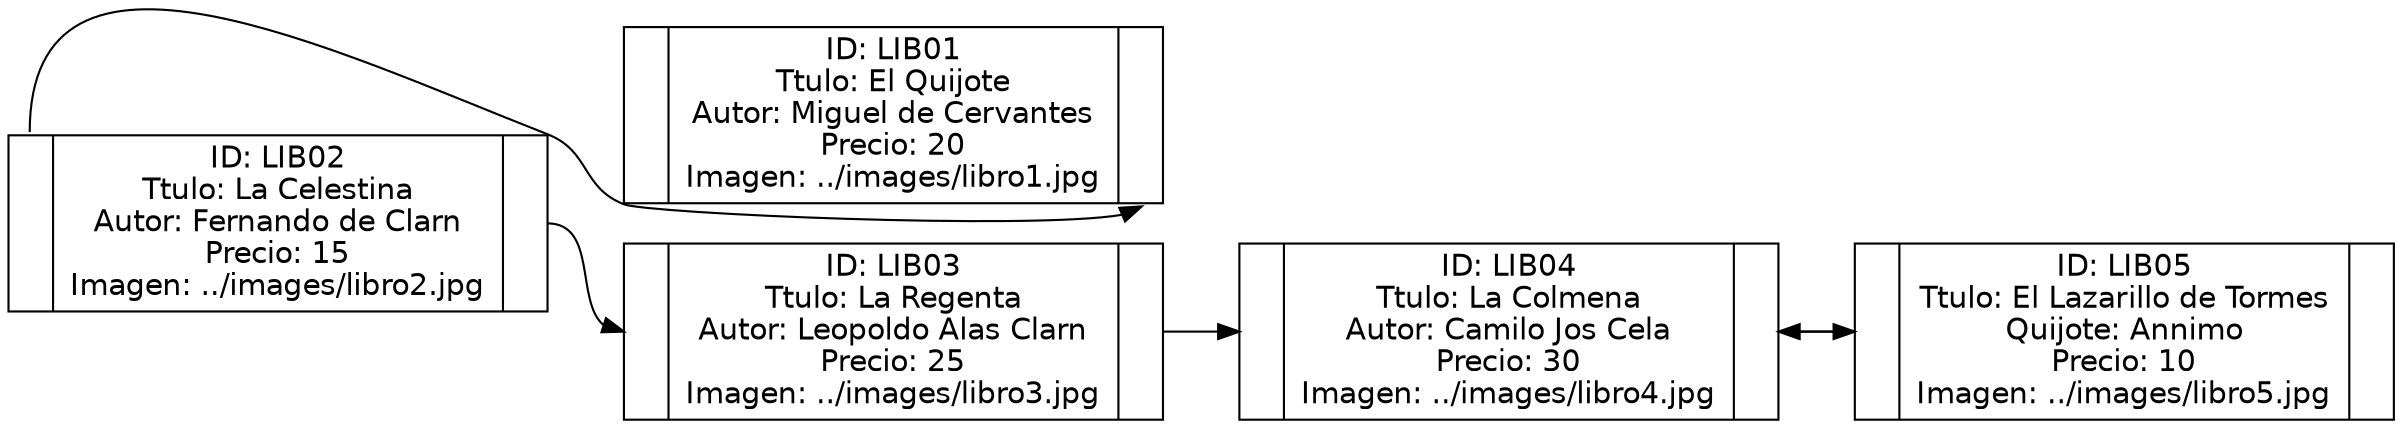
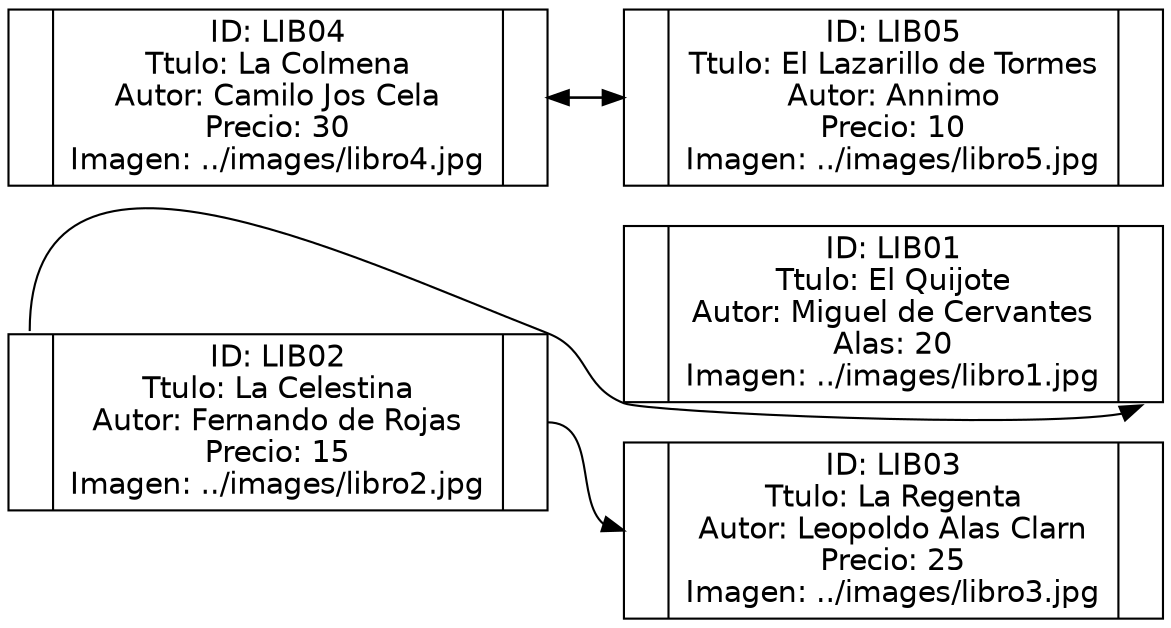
(893, 146) -> (893, 345)
(278, 222) -> (278, 421)
(2124, 331) -> (893, 97)
(1190, 332) -> none
